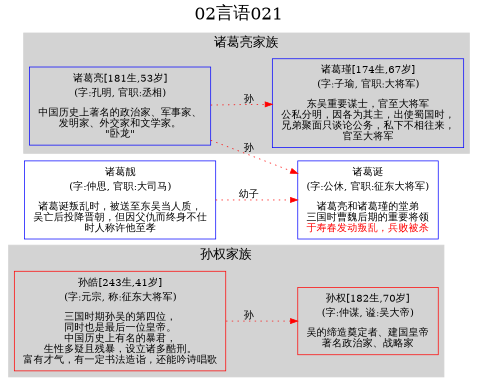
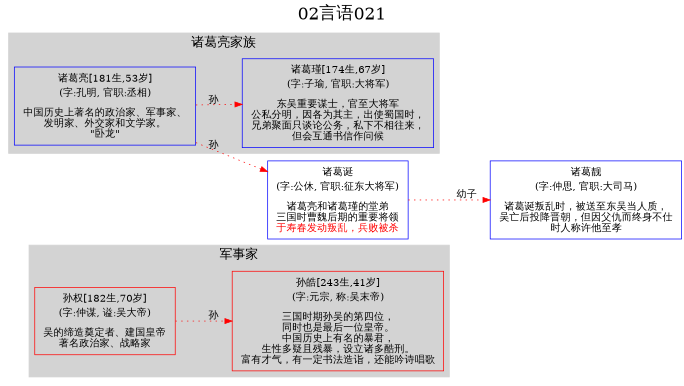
(368, 136) -> (338, 136)
(253, 200) -> (446, 200)
(226, 255) -> (239, 255)
(120, 297) -> (338, 297)
(258, 321) -> (200, 321)
